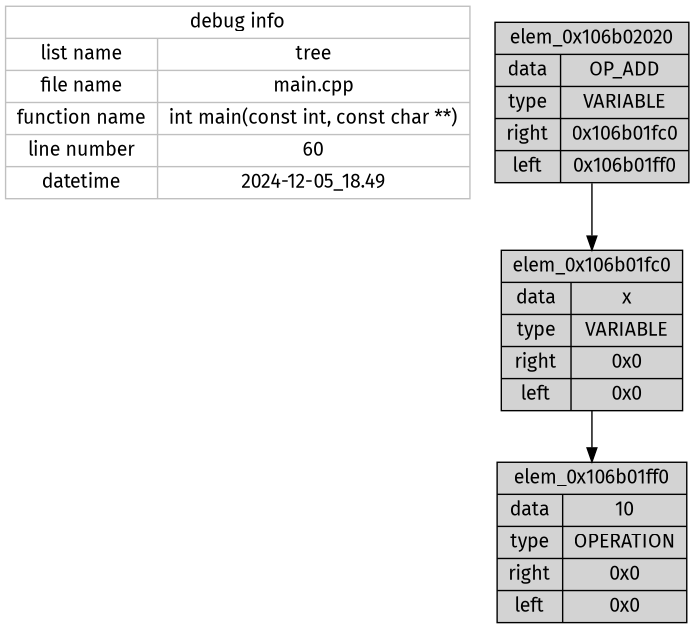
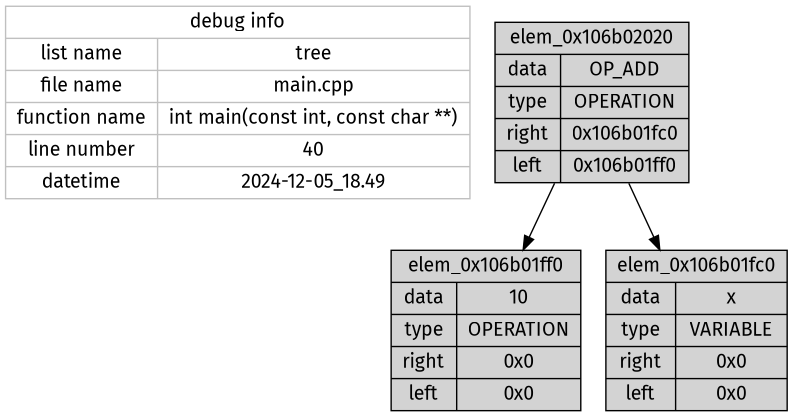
(625, 102) -> (625, 102)
(314, 150) -> (314, 150)
(592, 429) -> (542, 210)
